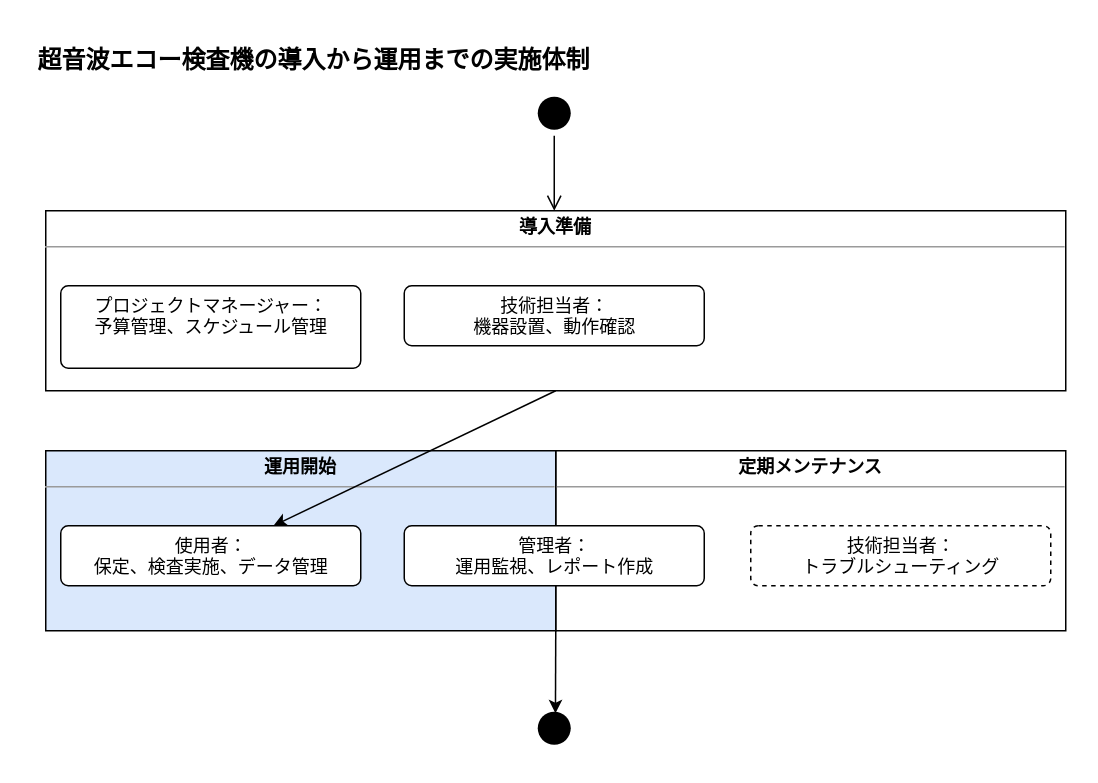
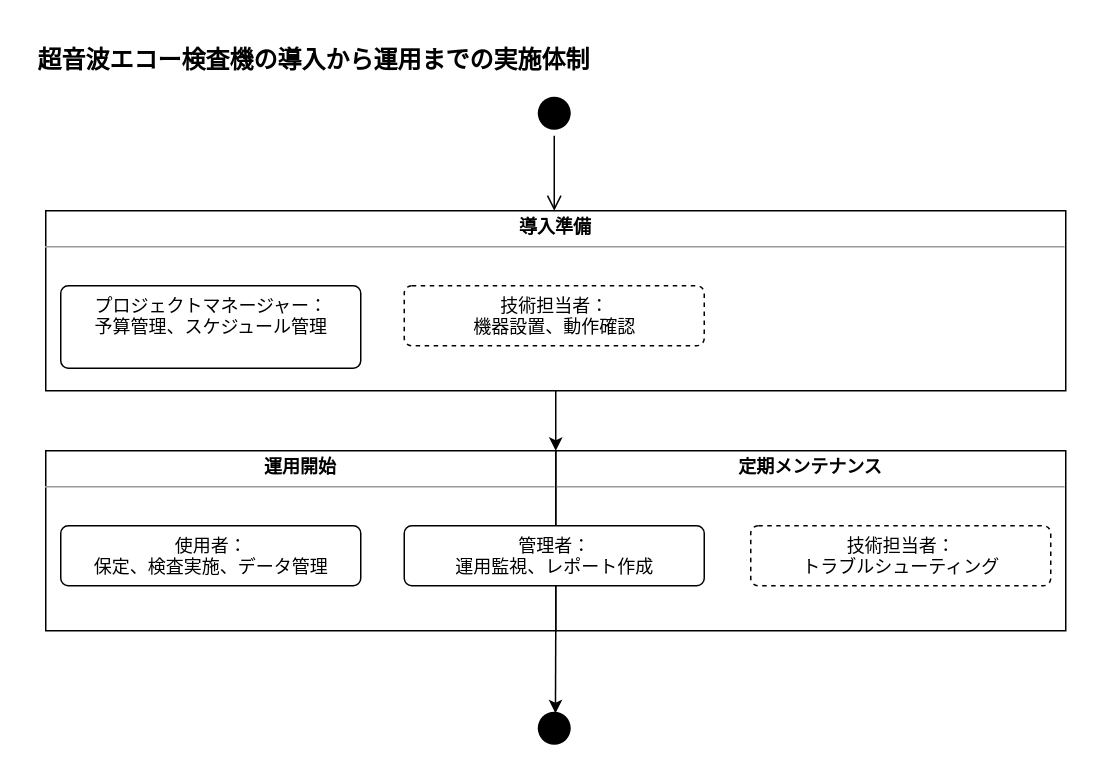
(554, 316) -> (554, 316)
(419, 456) -> (556, 416)
(82, 462) -> (82, 462)
